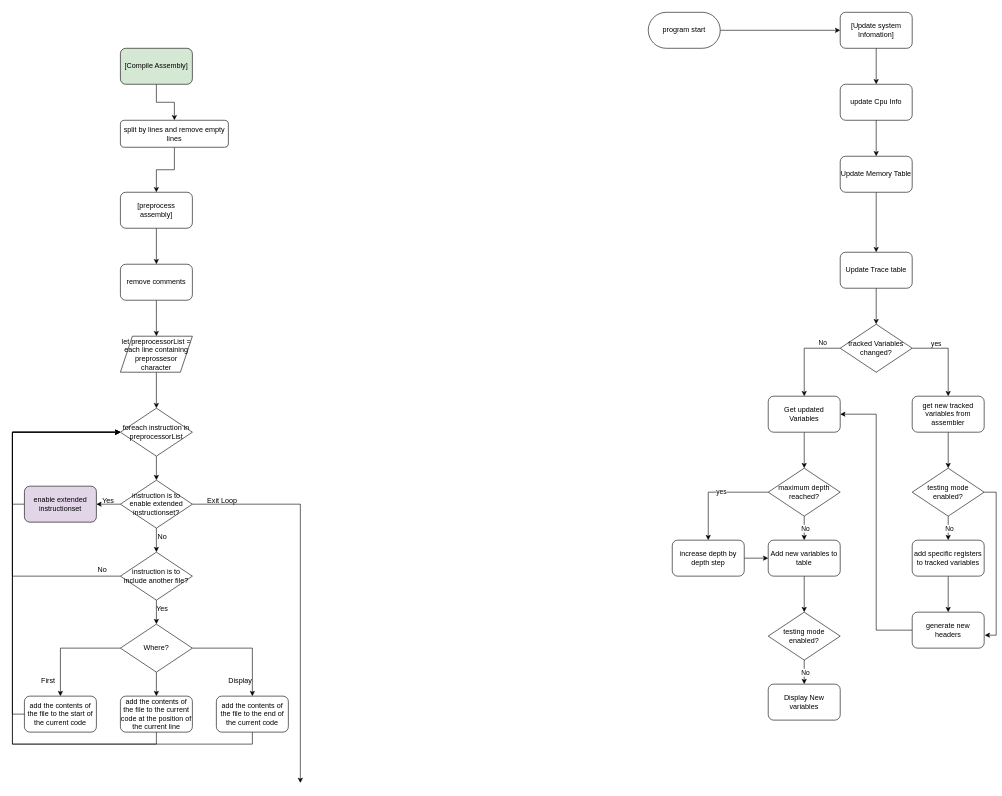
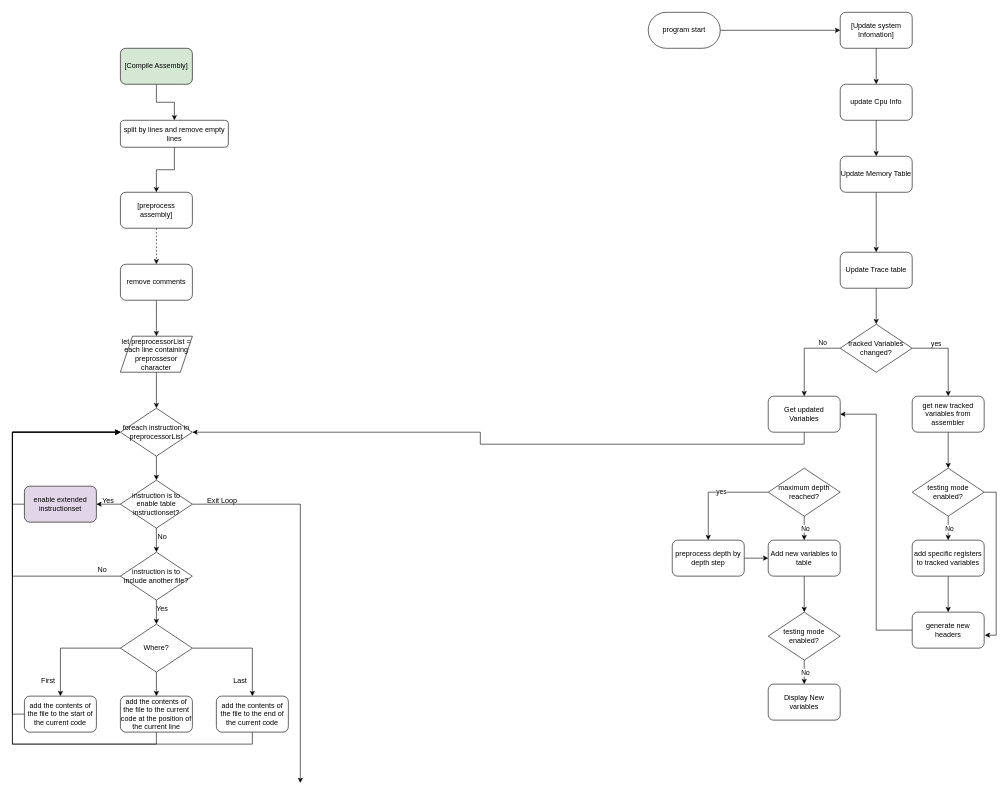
(156, 244) -> (156, 244)
(804, 462) -> (480, 444)
(156, 504) -> (156, 504)
(708, 558) -> (708, 558)
(240, 681) -> (240, 681)
